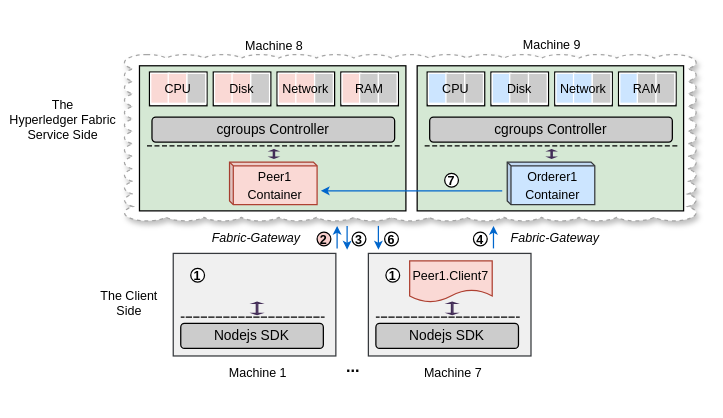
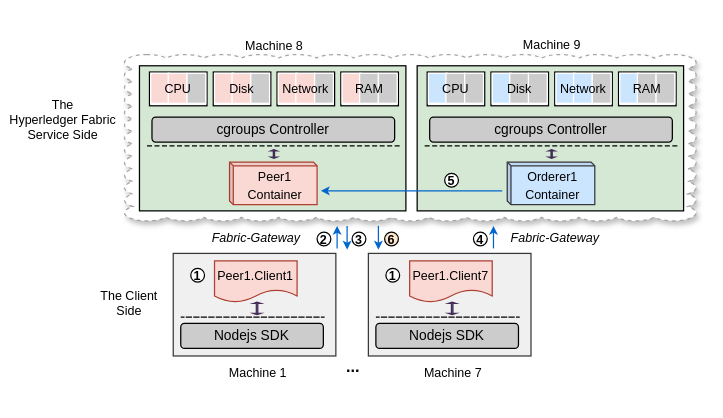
(451, 181) -> (451, 181)
(324, 239) -> (324, 239)
(391, 239) -> (391, 239)
none -> (256, 281)
